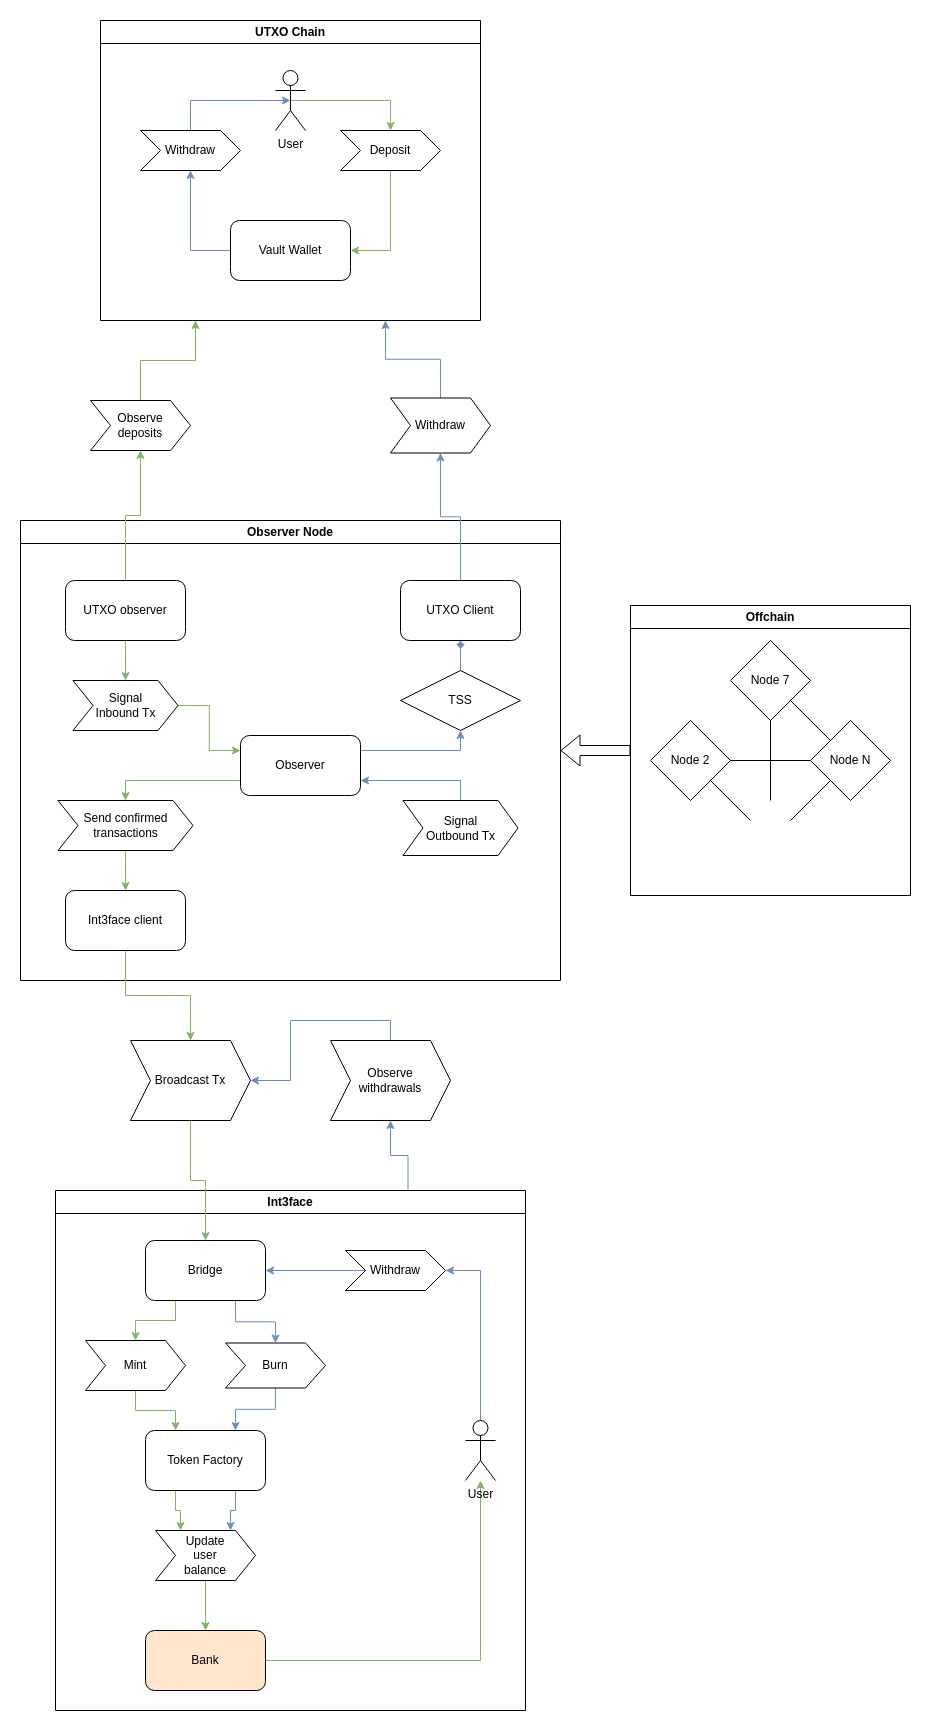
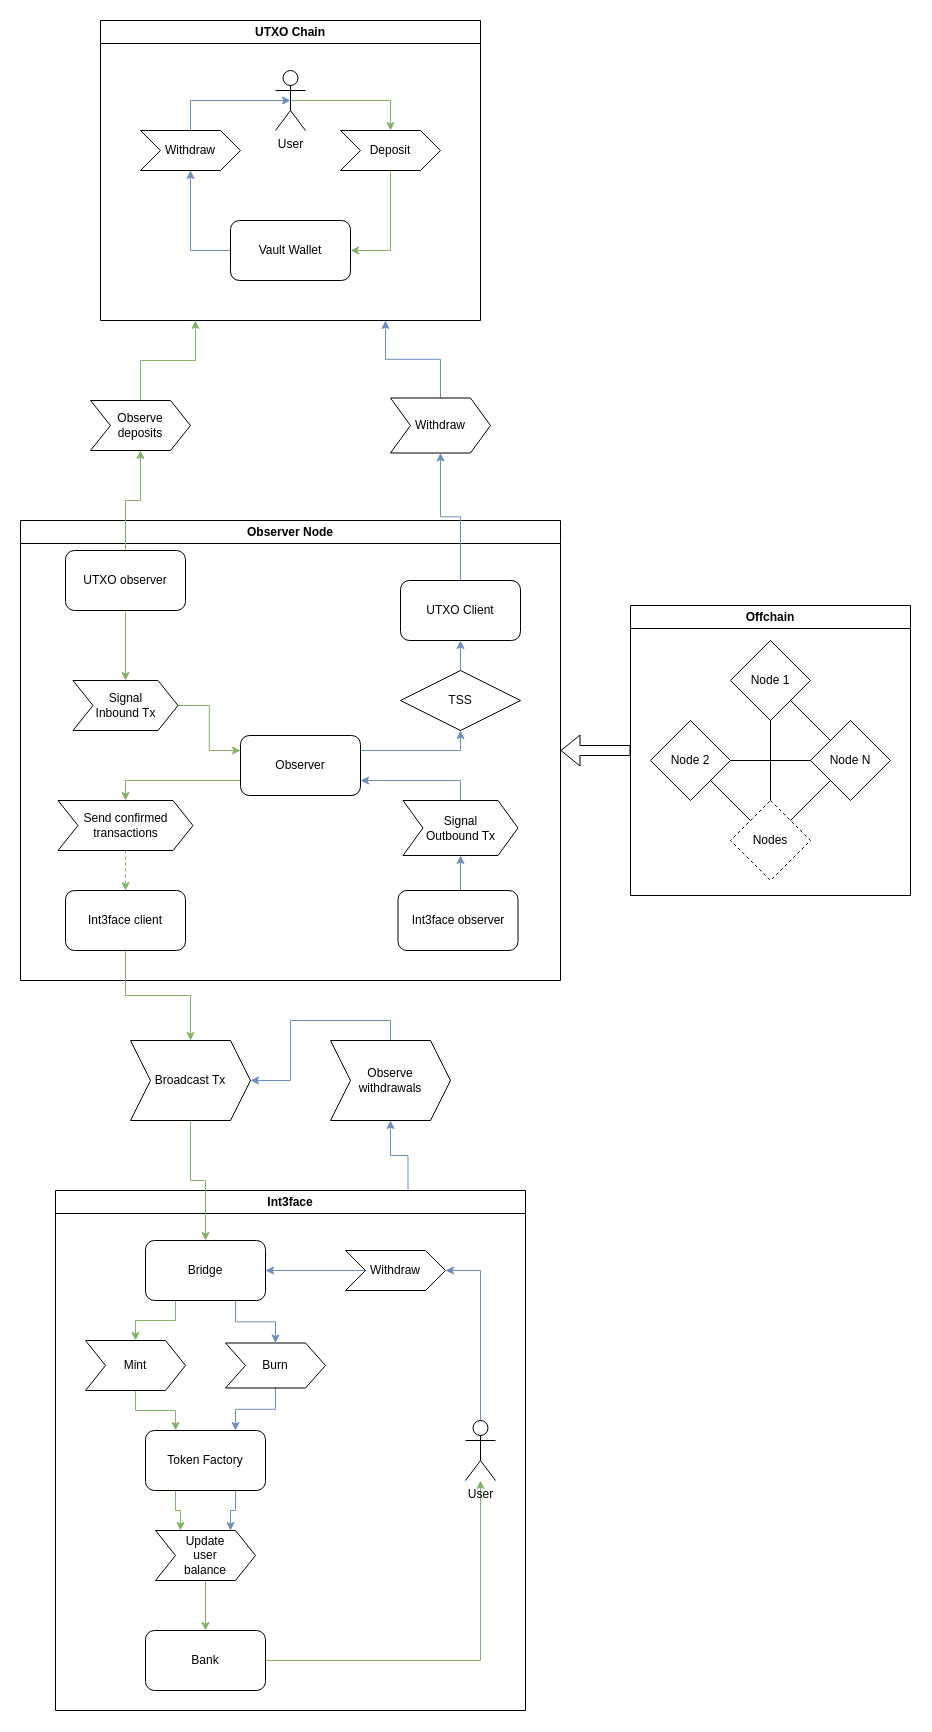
(126, 611) -> (126, 581)
(461, 649) -> (461, 648)
(771, 681) -> (771, 681)
none -> (771, 841)
(126, 867) -> (126, 867)
none -> (461, 877)
none -> (458, 921)
(206, 1661) -> (206, 1661)
